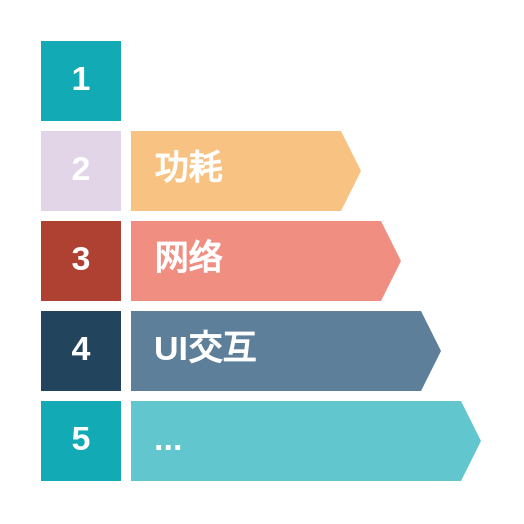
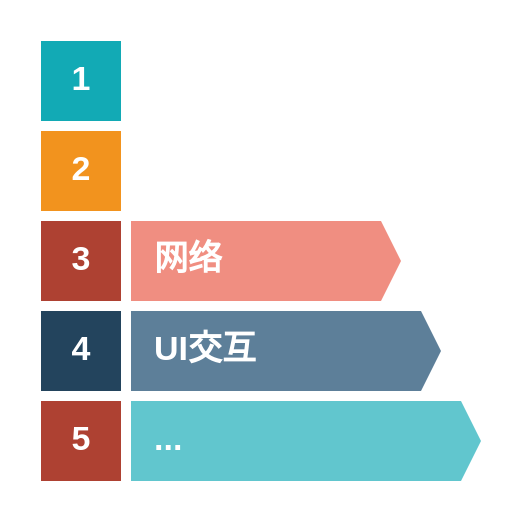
(81, 171) -> (81, 171)
(246, 171) -> none
(81, 441) -> (81, 441)
